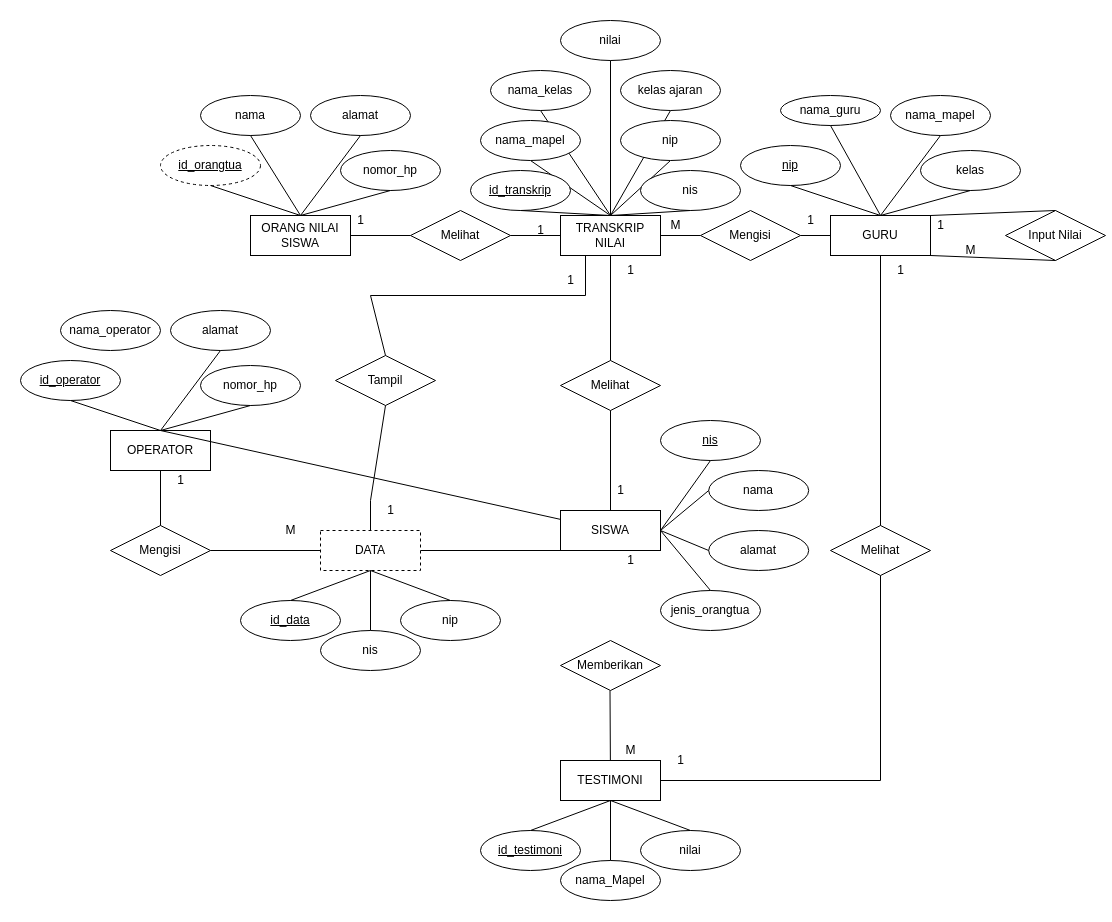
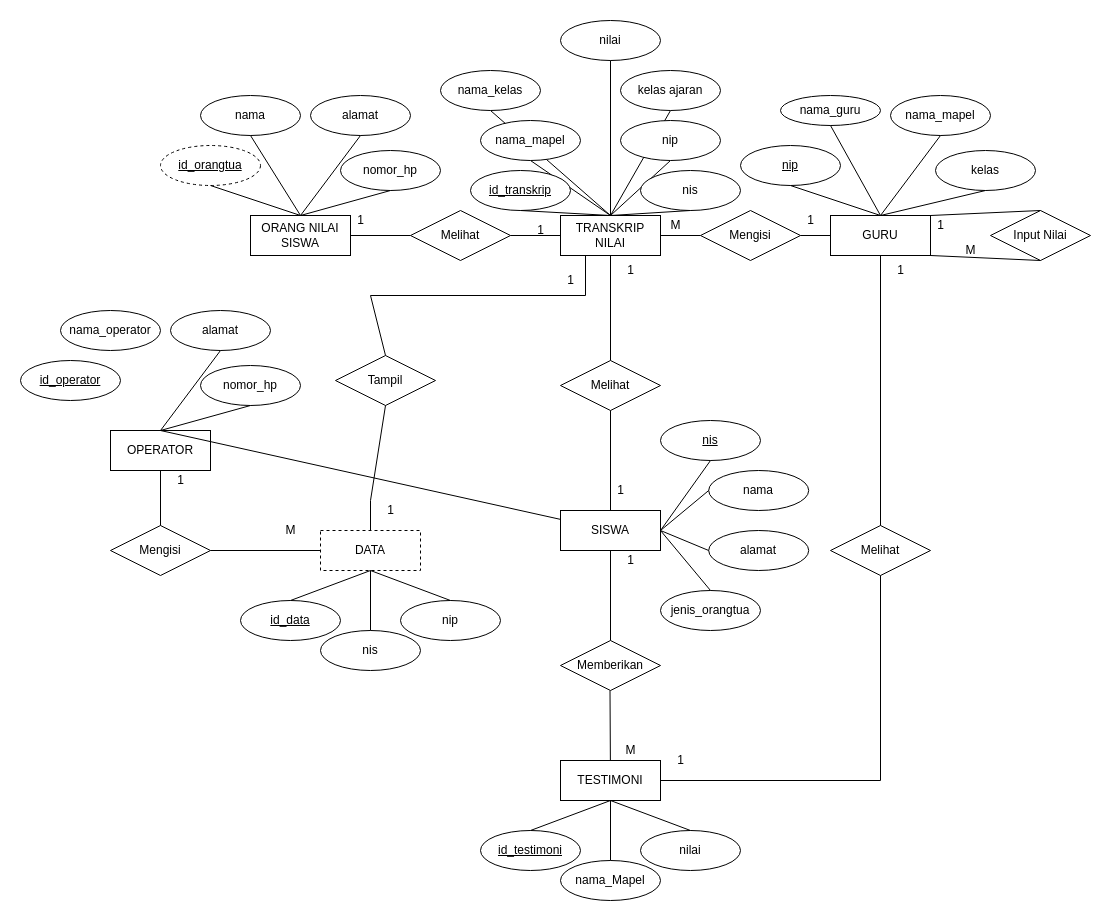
(541, 91) -> (491, 91)
(971, 171) -> (986, 171)
(1056, 236) -> (1041, 236)
(115, 415) -> none
(491, 551) -> (611, 596)
